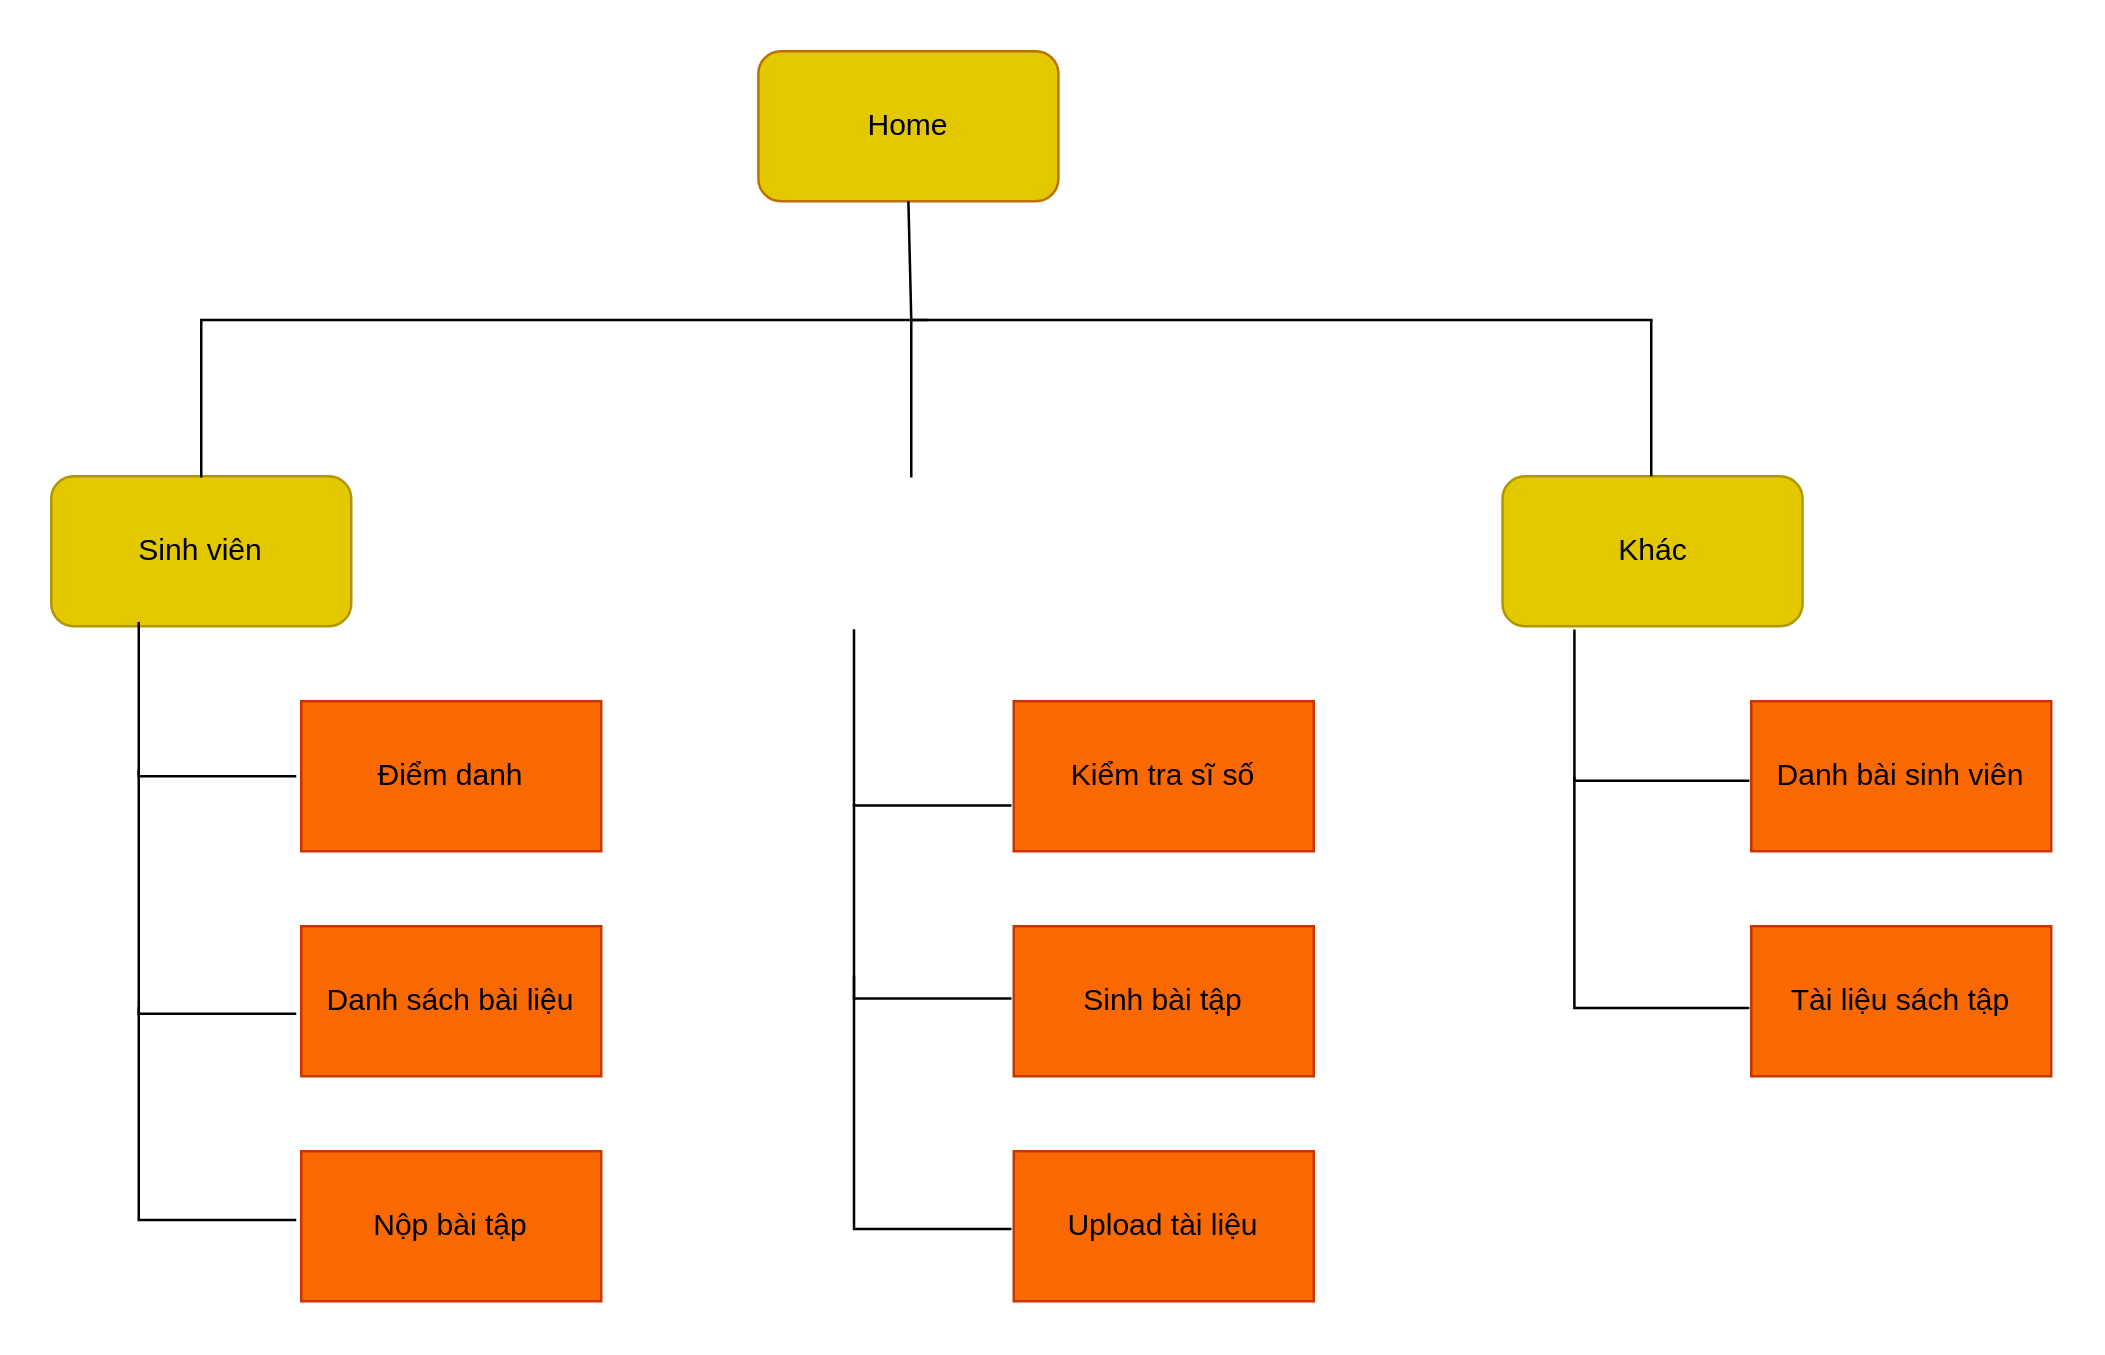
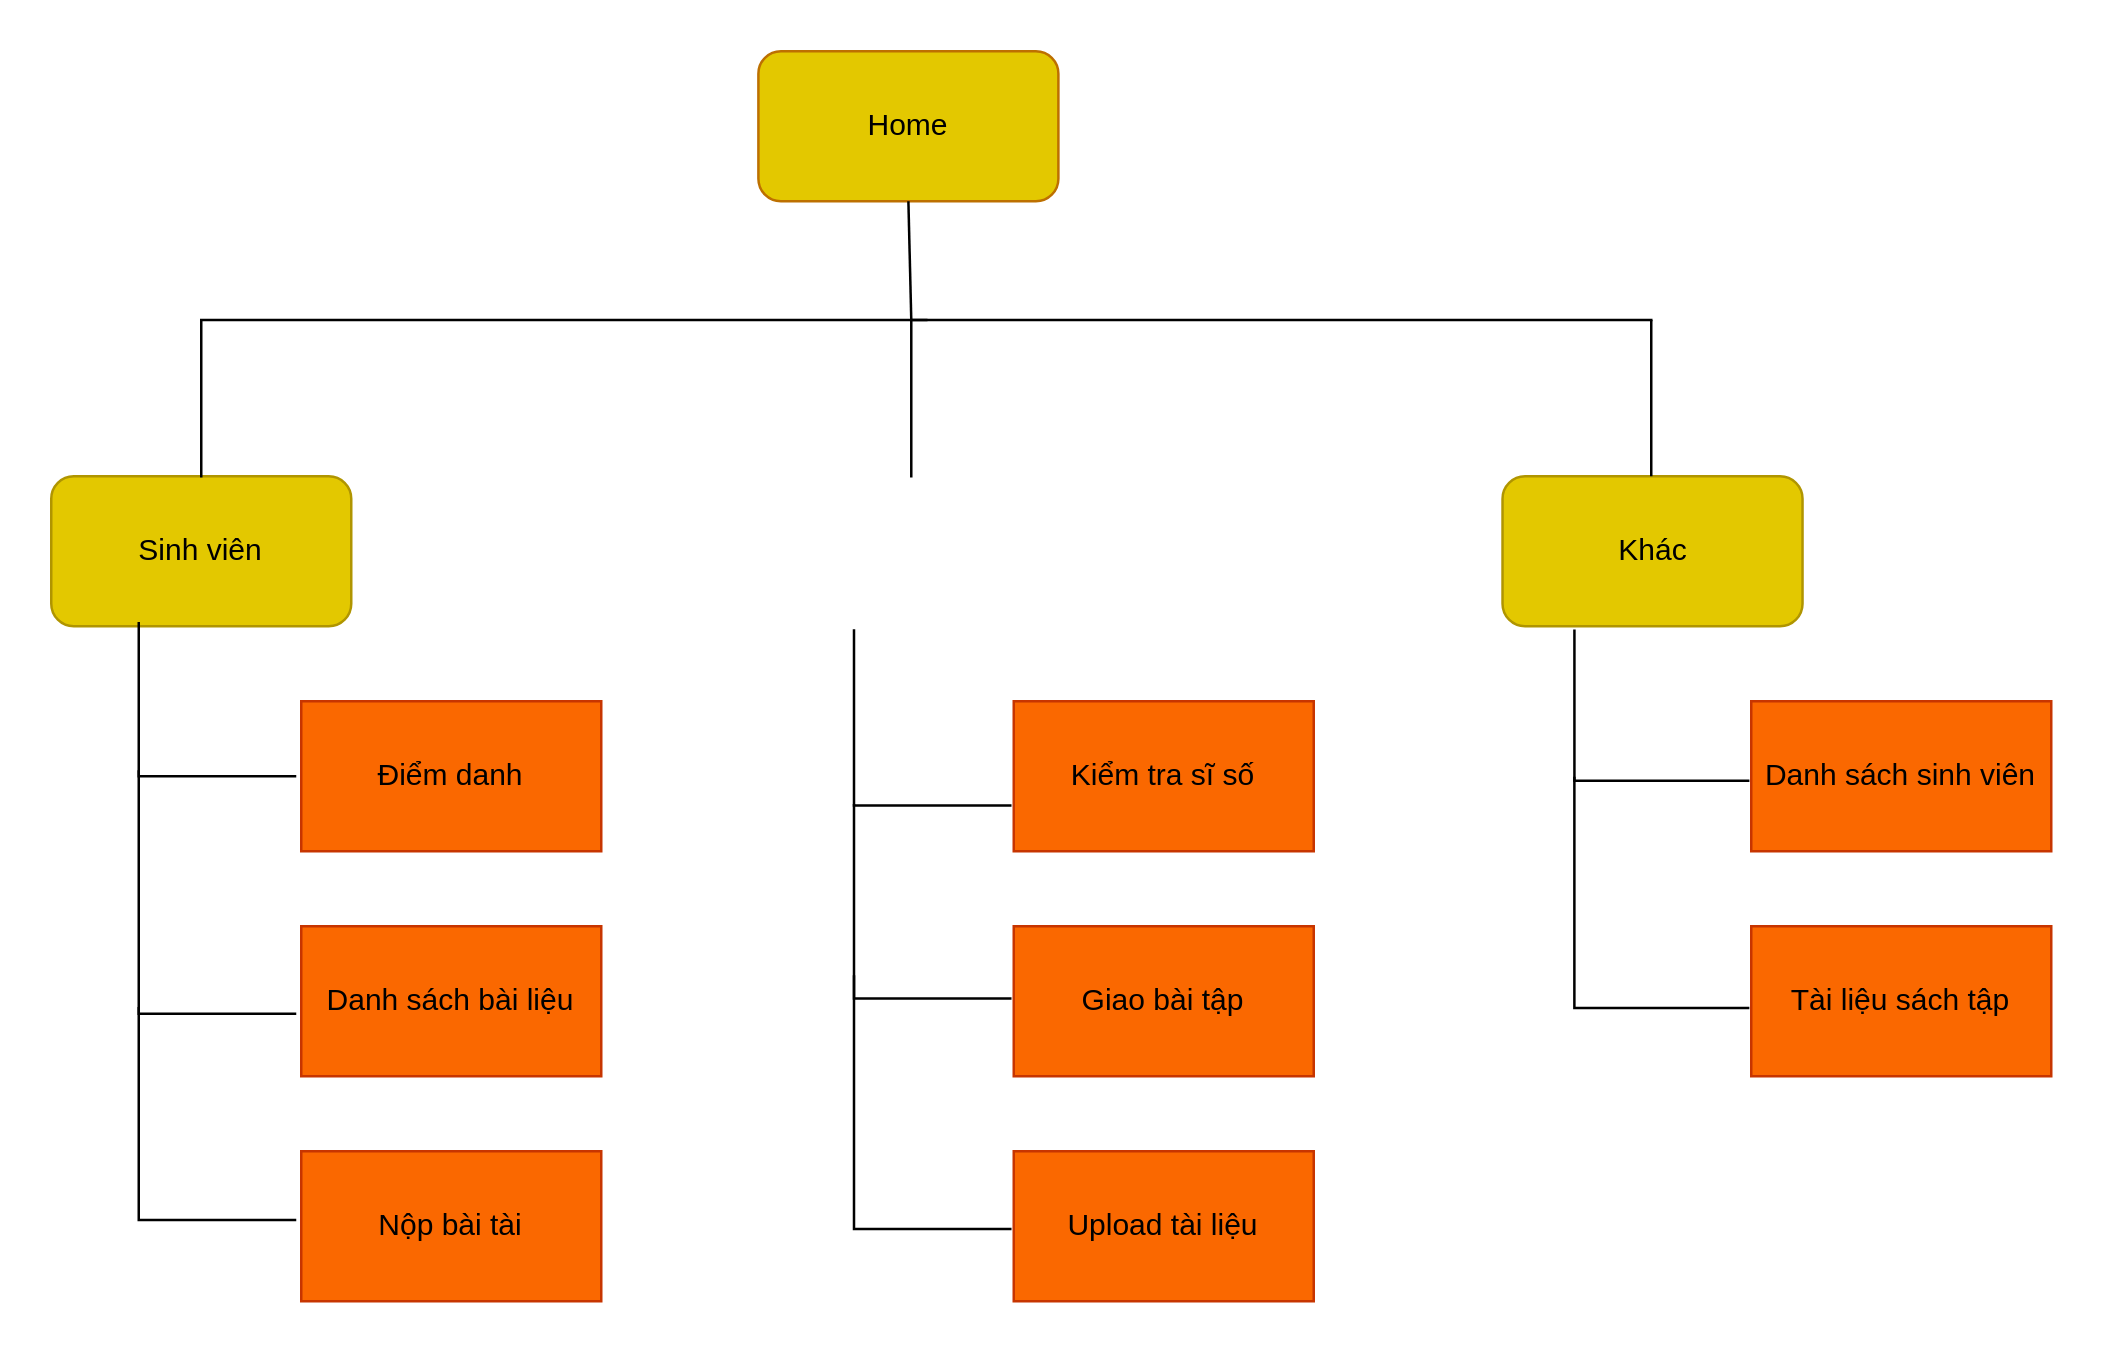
(1901, 776) -> (1901, 776)
(1164, 1001) -> (1164, 1001)
(451, 1226) -> (451, 1226)
